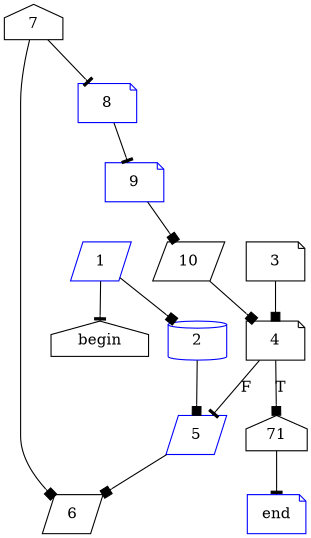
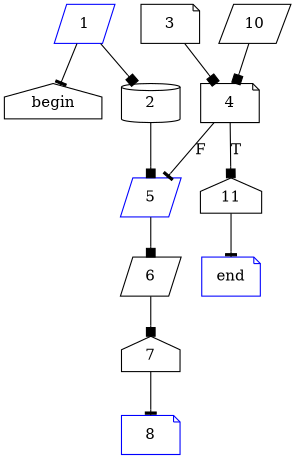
(135, 182) -> none
(21, 268) -> (151, 311)
(197, 341) -> (151, 103)
(277, 435) -> (231, 197)
